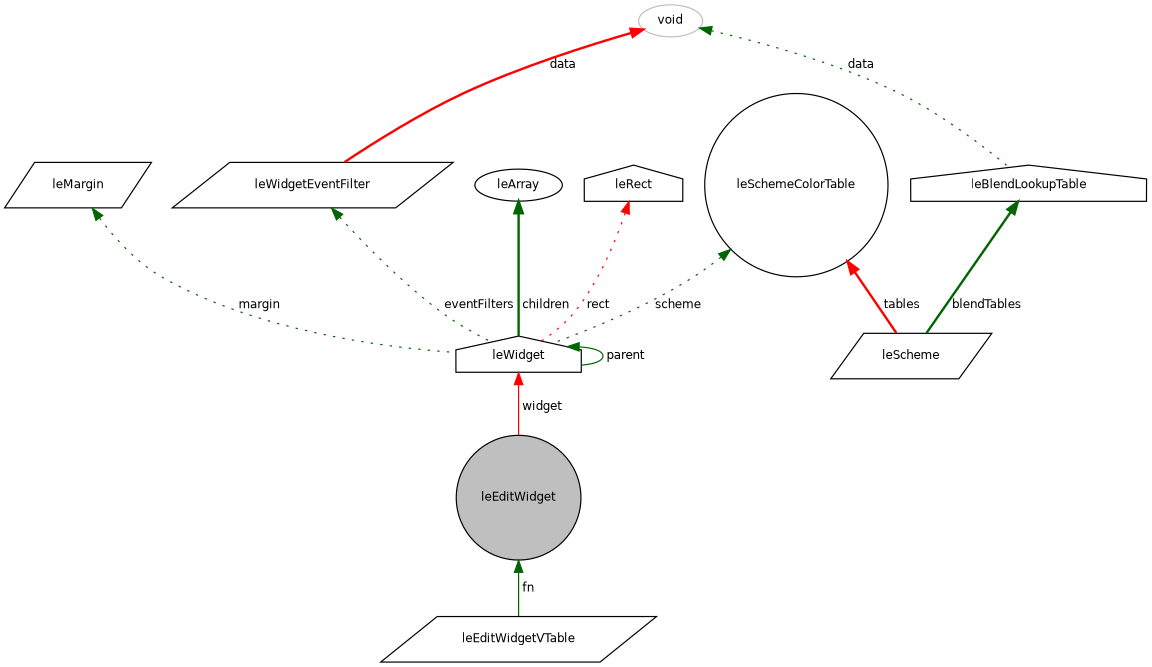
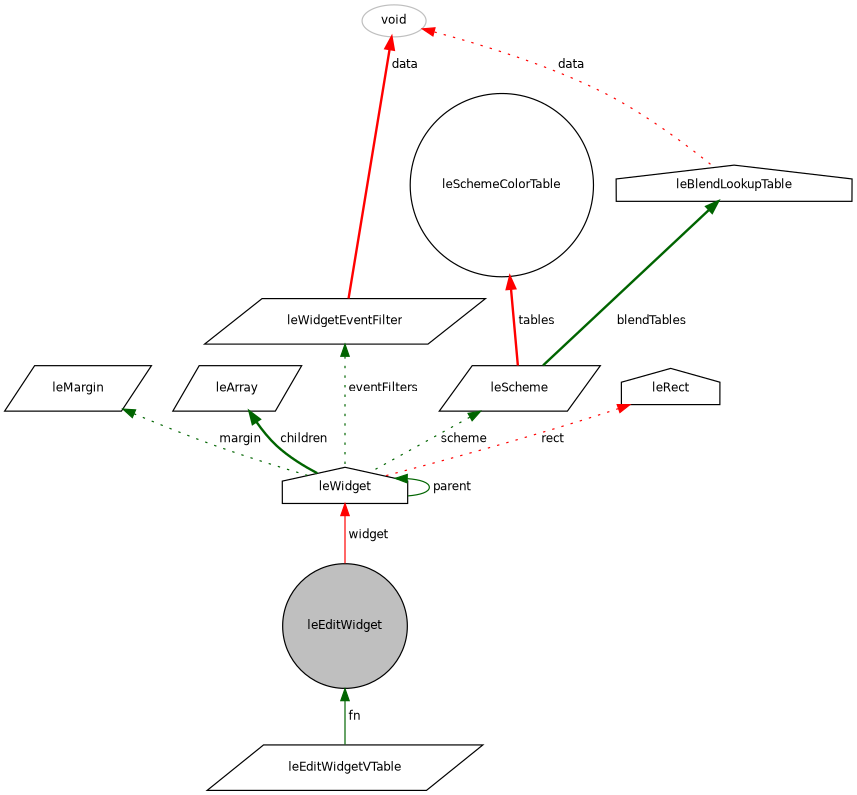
(869, 80) -> (583, 83)
(519, 185) -> (237, 388)
(640, 307) -> (420, 445)
